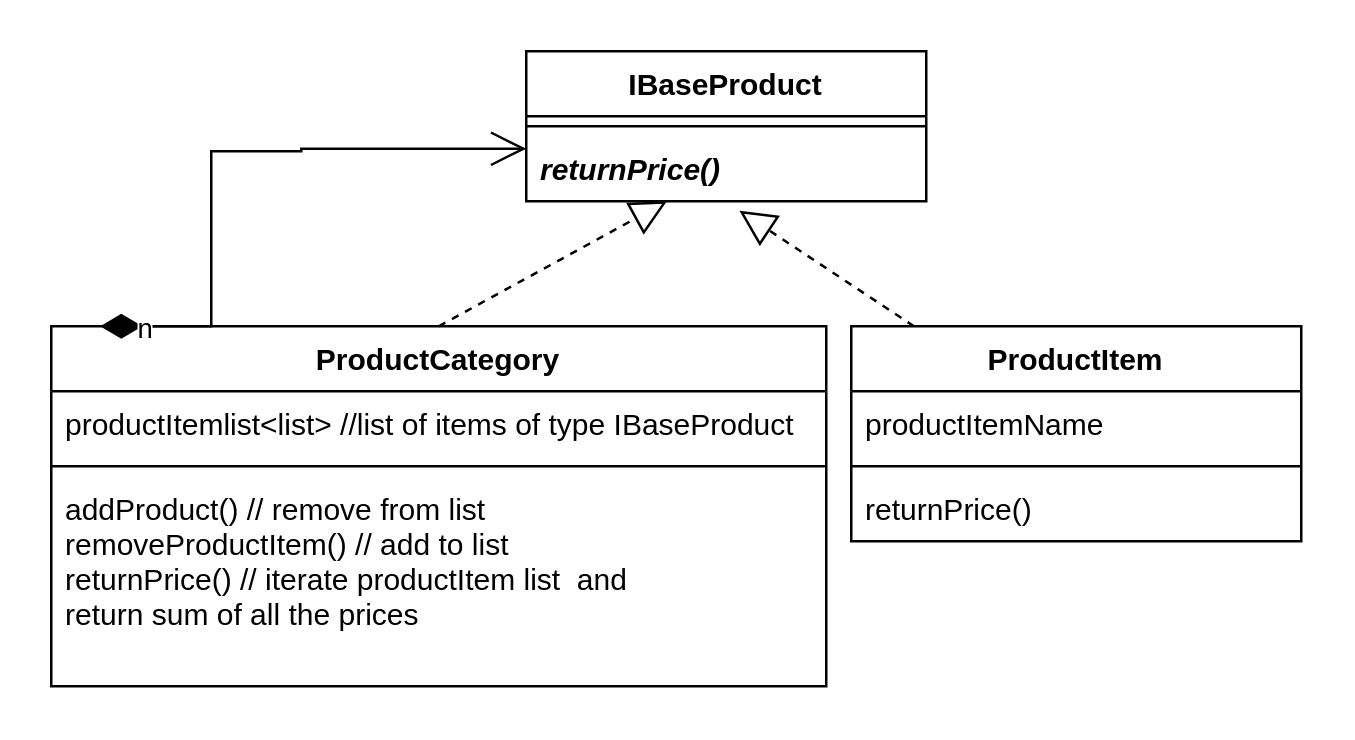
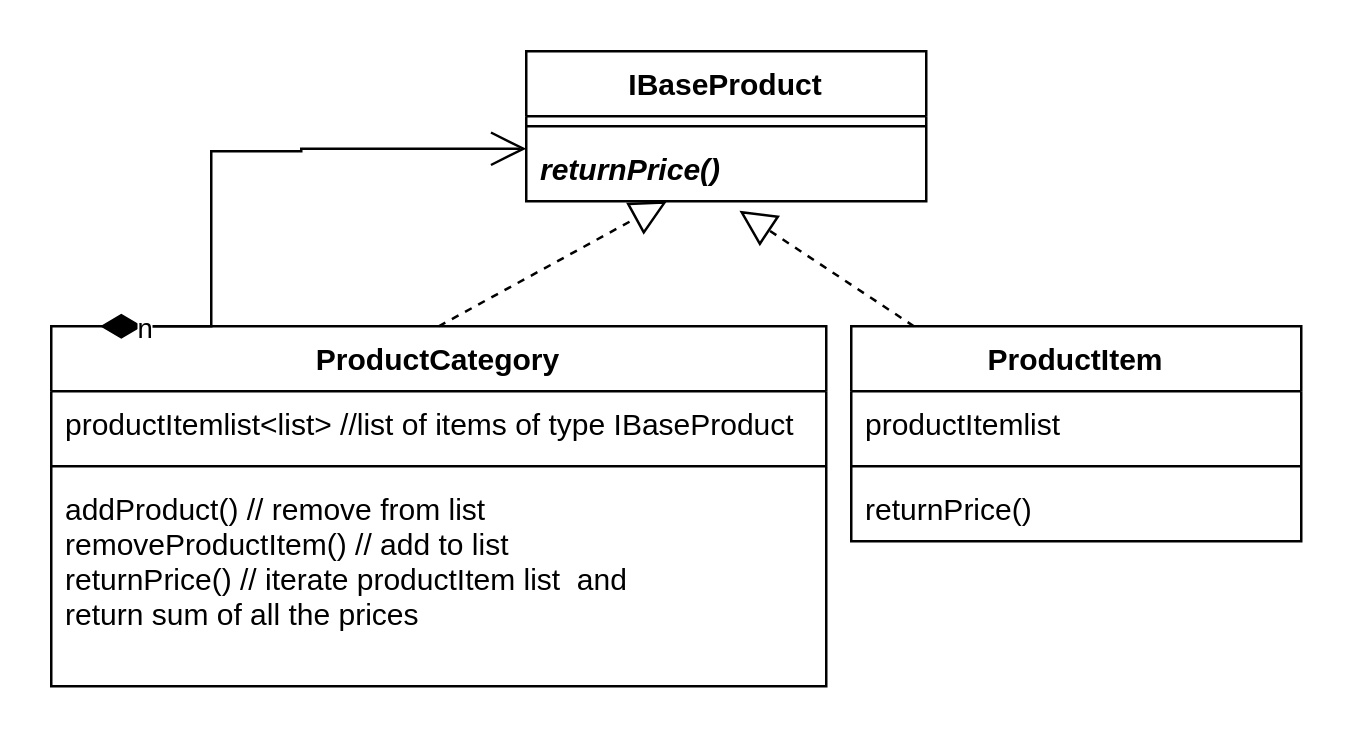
(991, 425) -> (983, 425)
